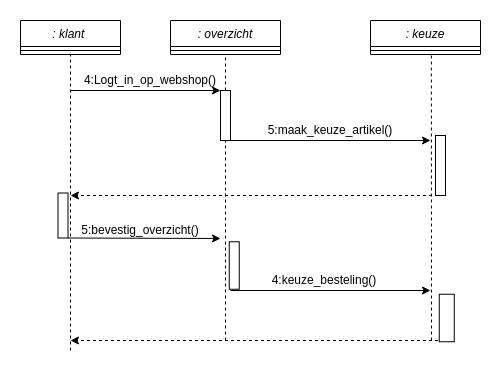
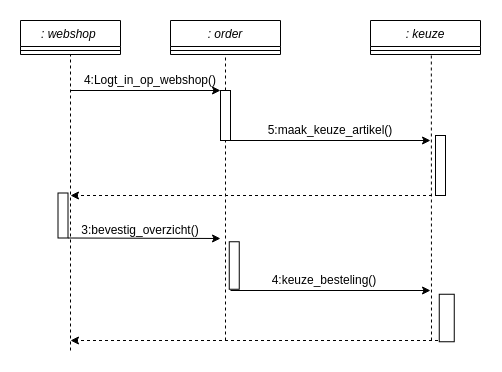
(70, 34) -> (70, 34)
(225, 34) -> (225, 34)
(141, 231) -> (141, 231)
